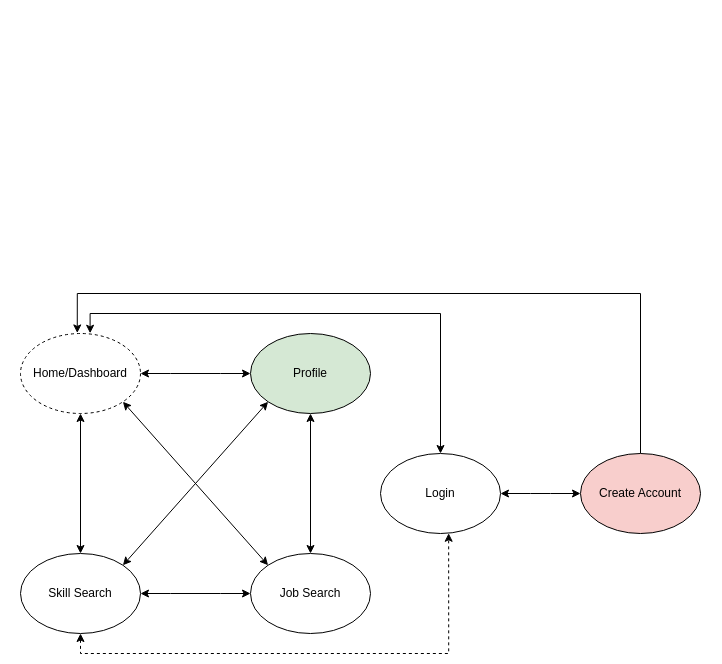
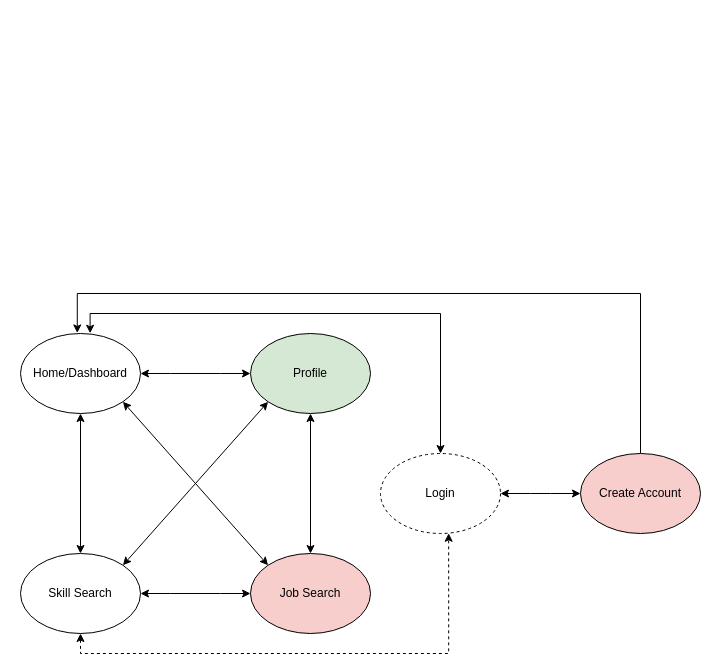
(81, 374) -> (81, 374)
(441, 494) -> (441, 494)
(311, 594) -> (311, 594)
